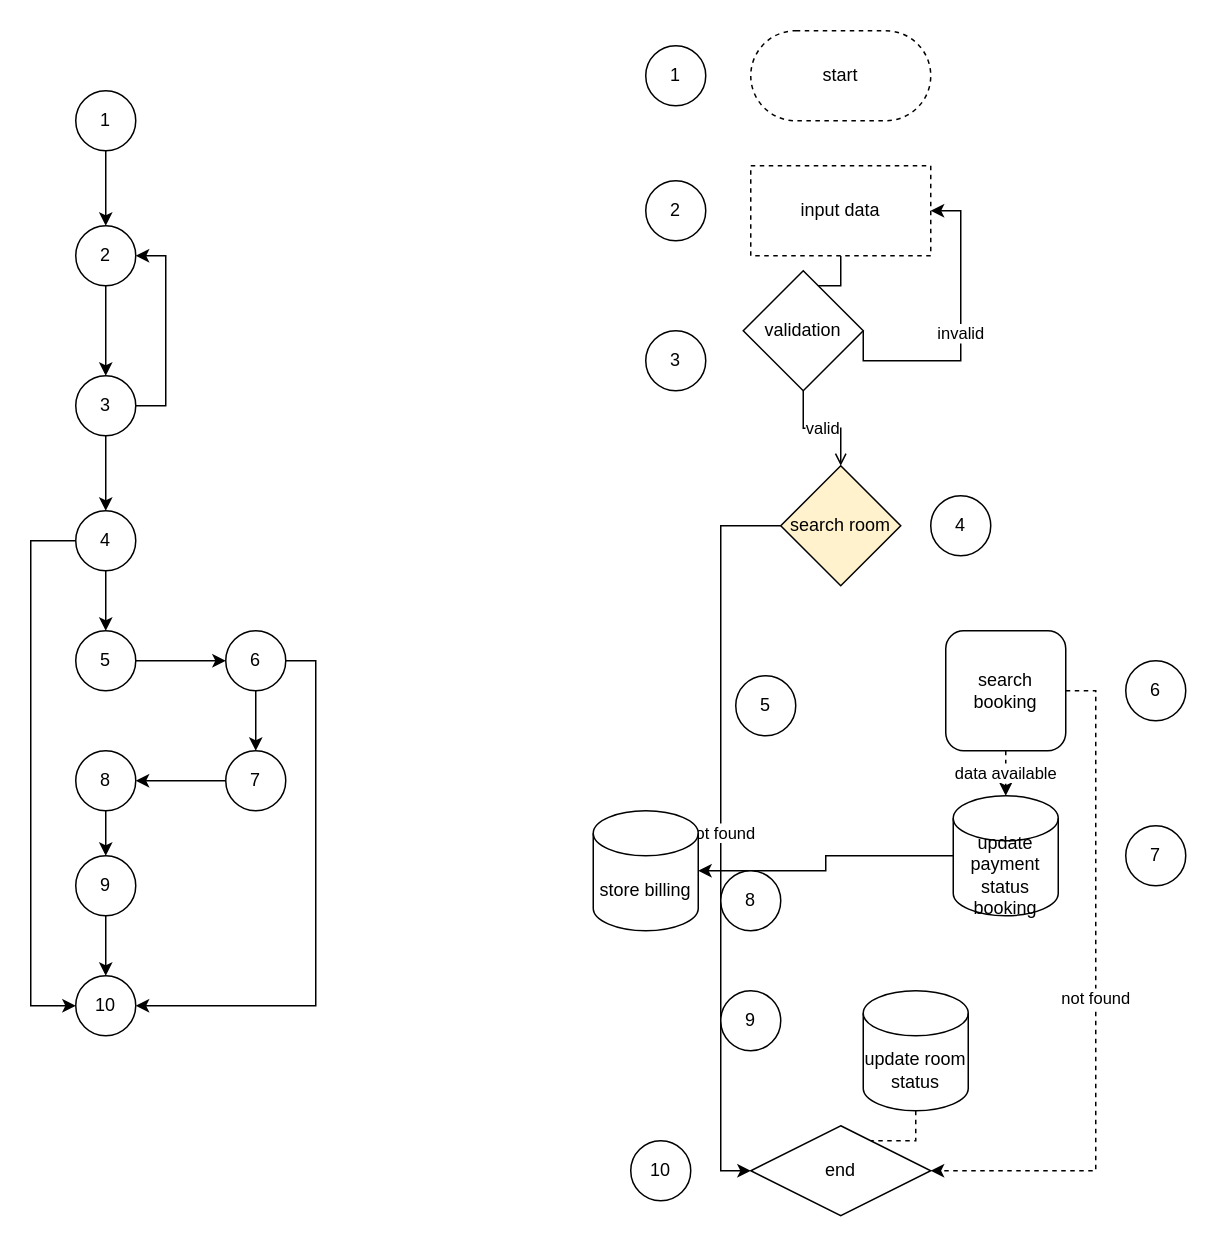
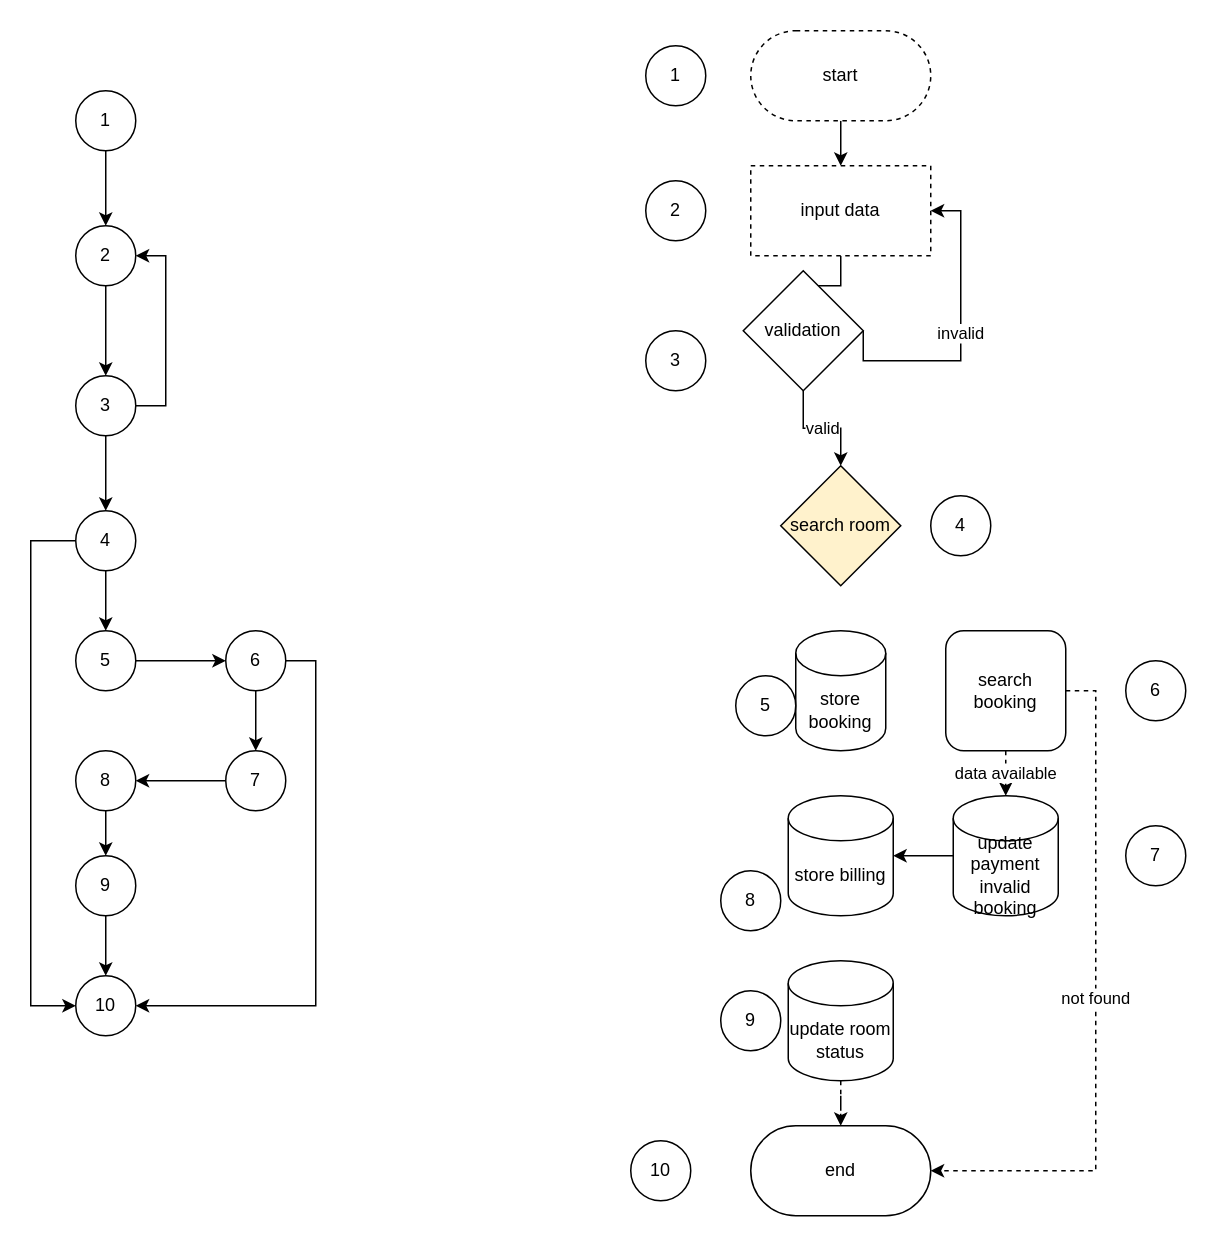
none -> (841, 149)
(841, 456) -> (841, 454)
(721, 681) -> none
none -> (841, 691)
(646, 871) -> (841, 856)
(1006, 875) -> (1006, 875)
(916, 1051) -> (841, 1021)
(841, 1171) -> (841, 1171)
